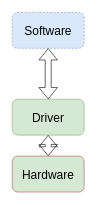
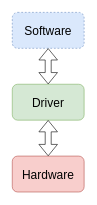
(48, 117) -> (48, 102)
(48, 174) -> (48, 174)
